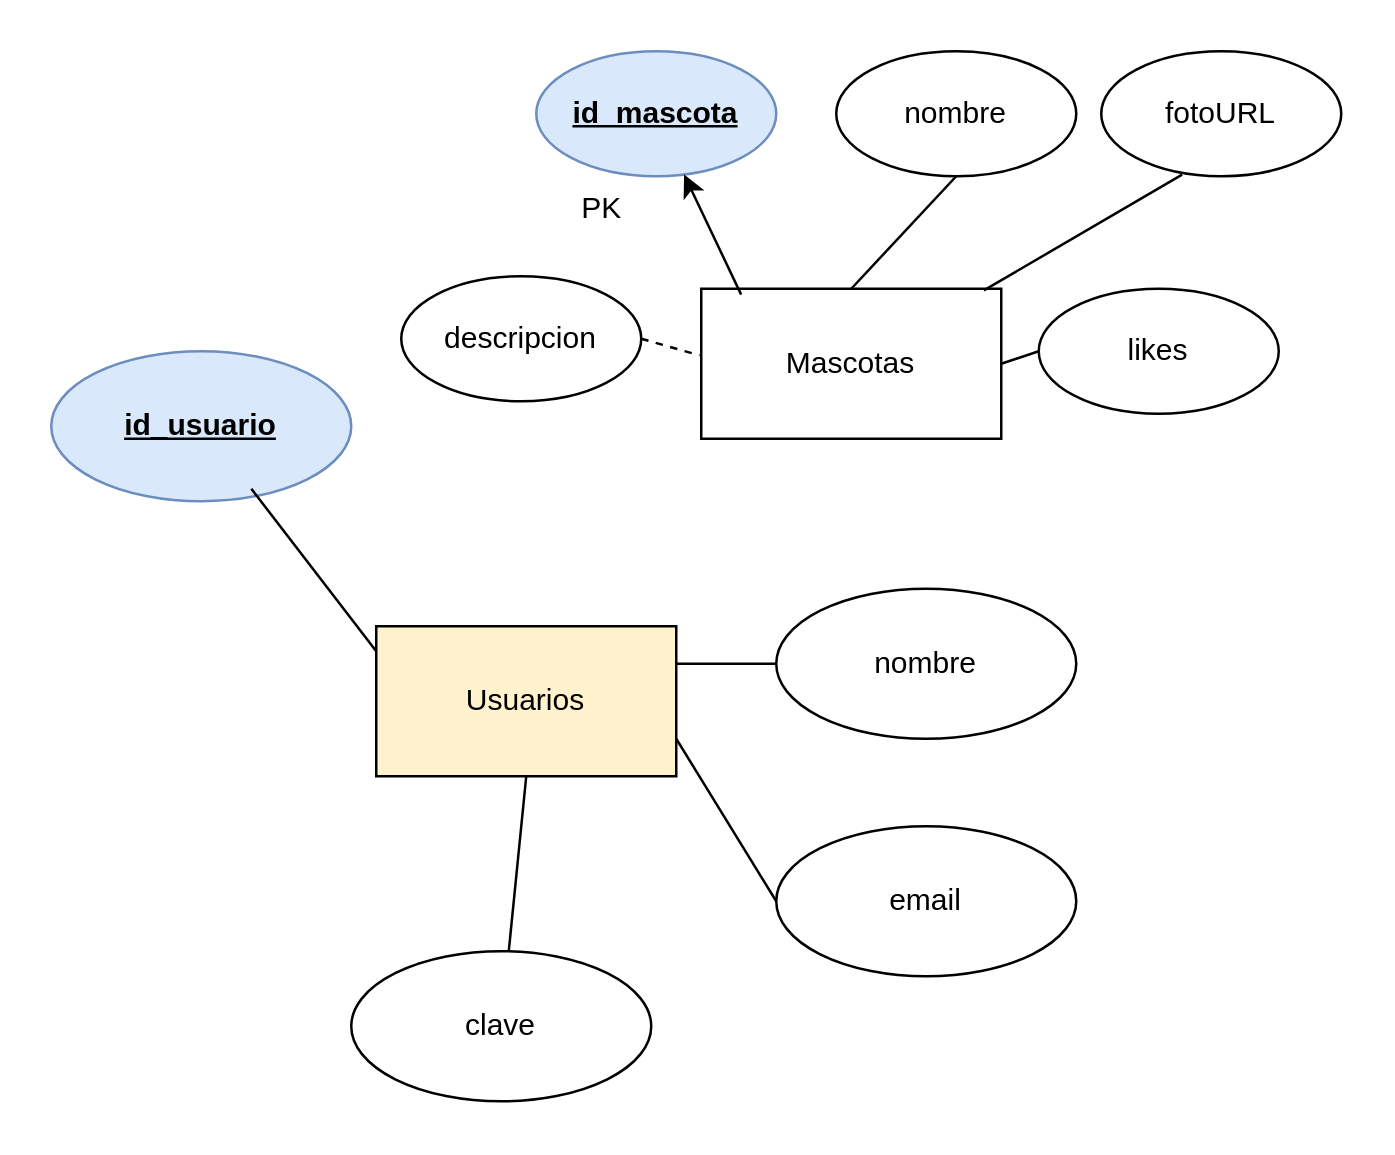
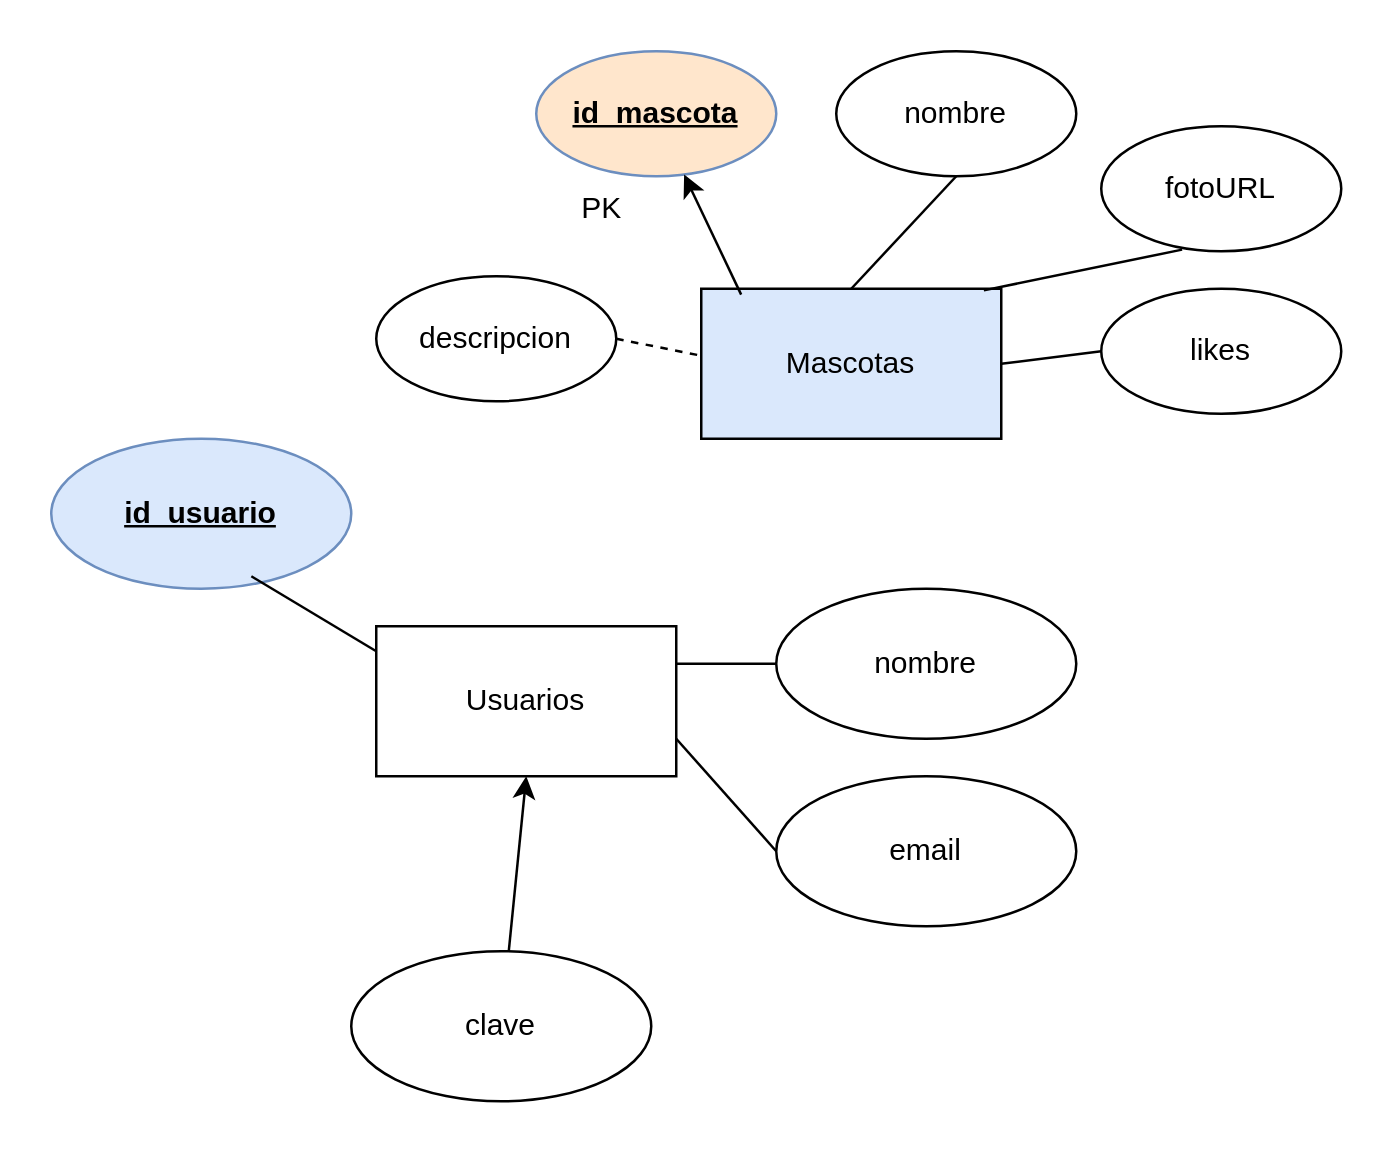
(656, 114) -> (656, 114)
(1221, 114) -> (1221, 189)
(521, 339) -> (496, 339)
(1159, 351) -> (1221, 351)
(851, 364) -> (851, 364)
(201, 426) -> (201, 514)
(526, 701) -> (526, 701)
(525, 787) -> (524, 794)
(926, 901) -> (926, 851)
